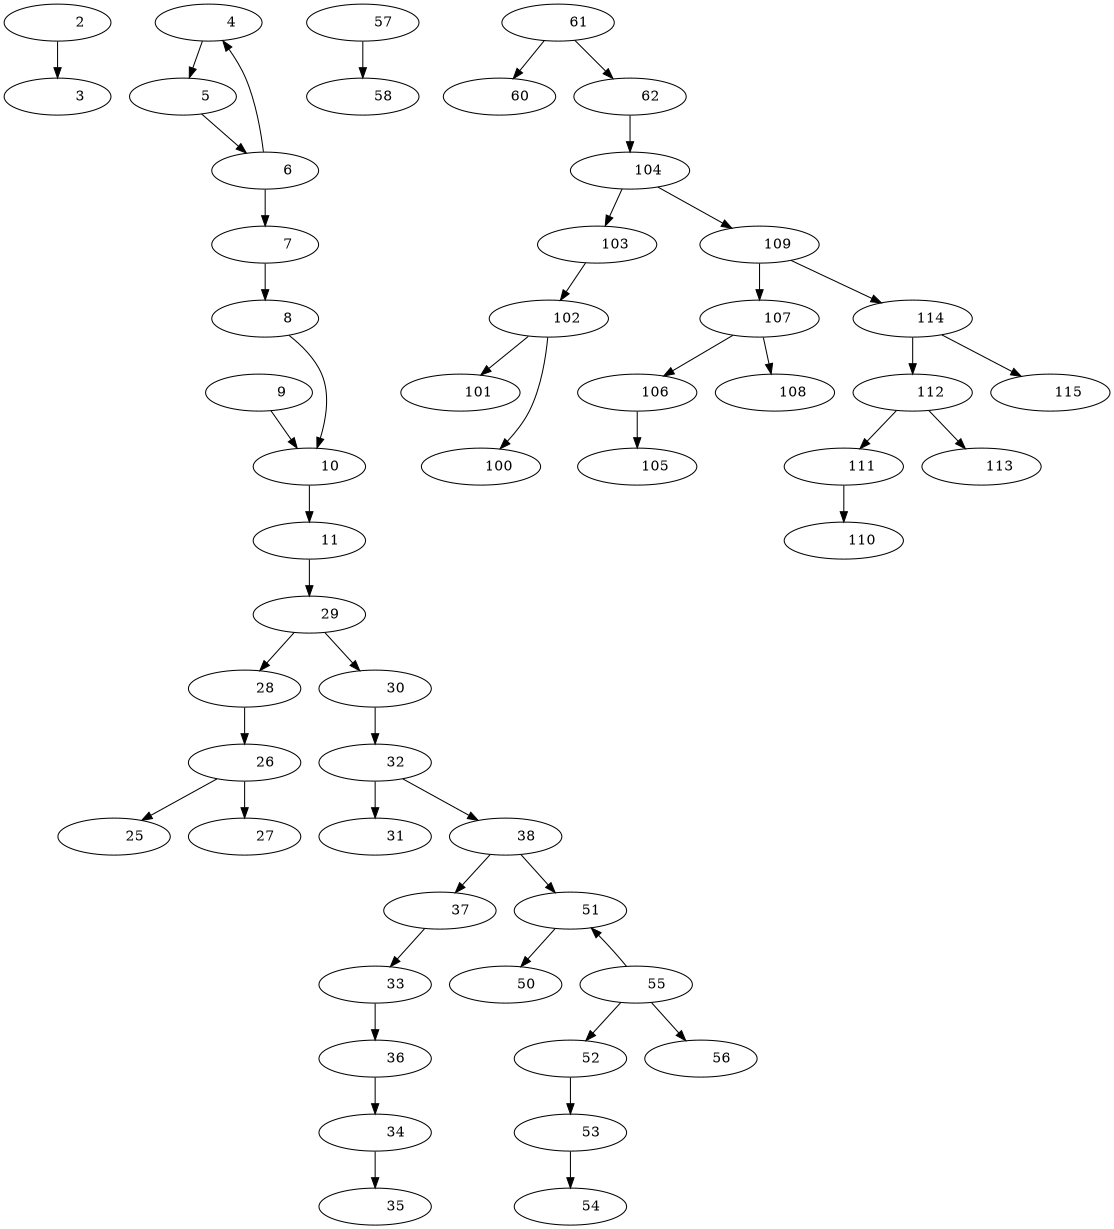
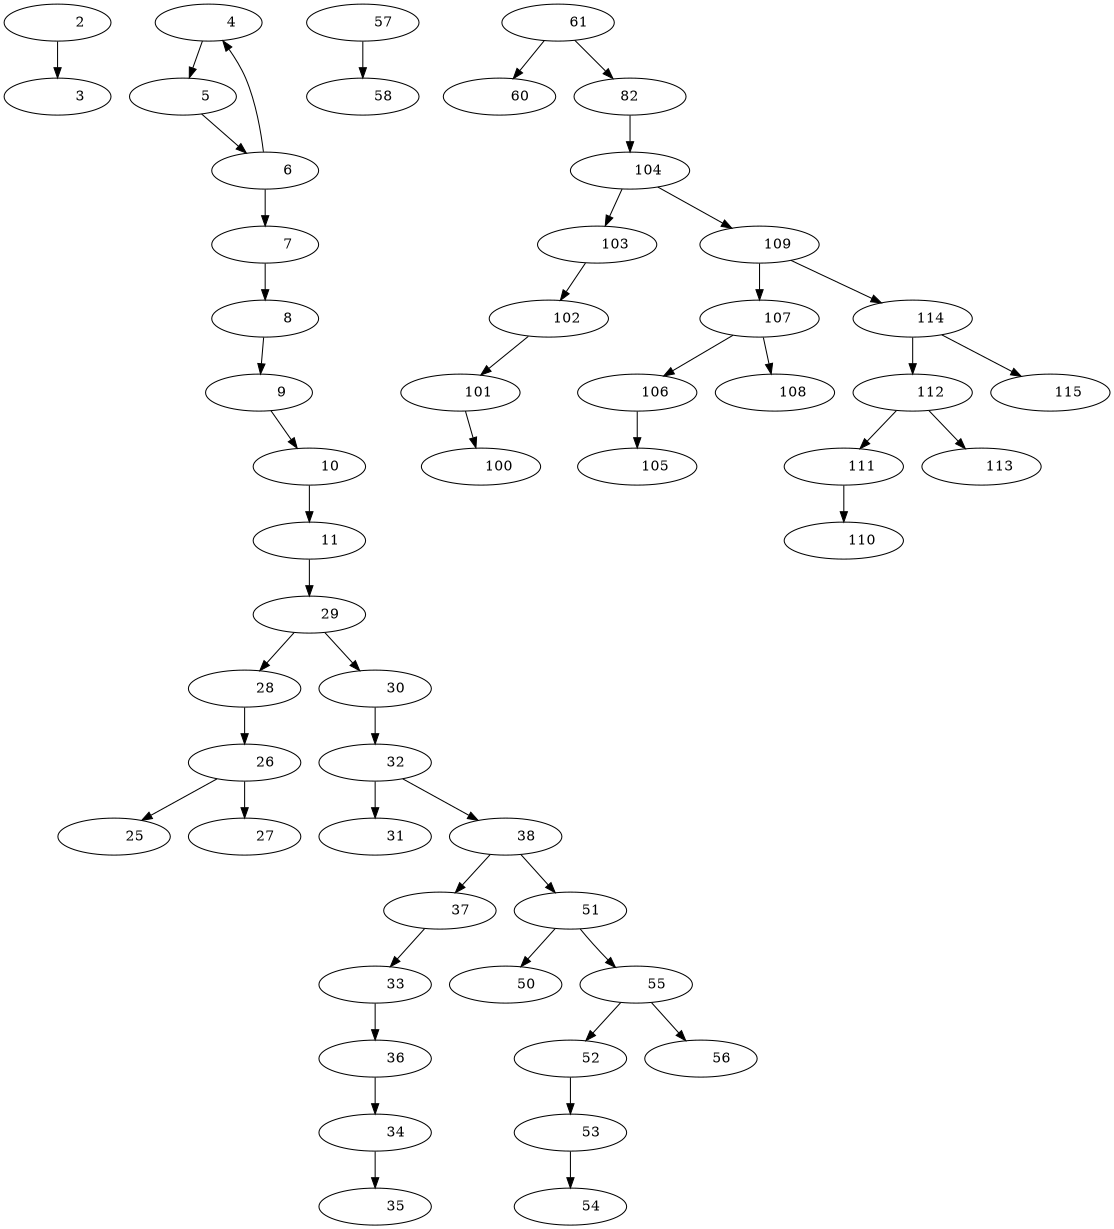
(630, 97) -> (630, 97)
(324, 381) -> (263, 351)
(537, 393) -> (469, 424)
(613, 951) -> (594, 945)
